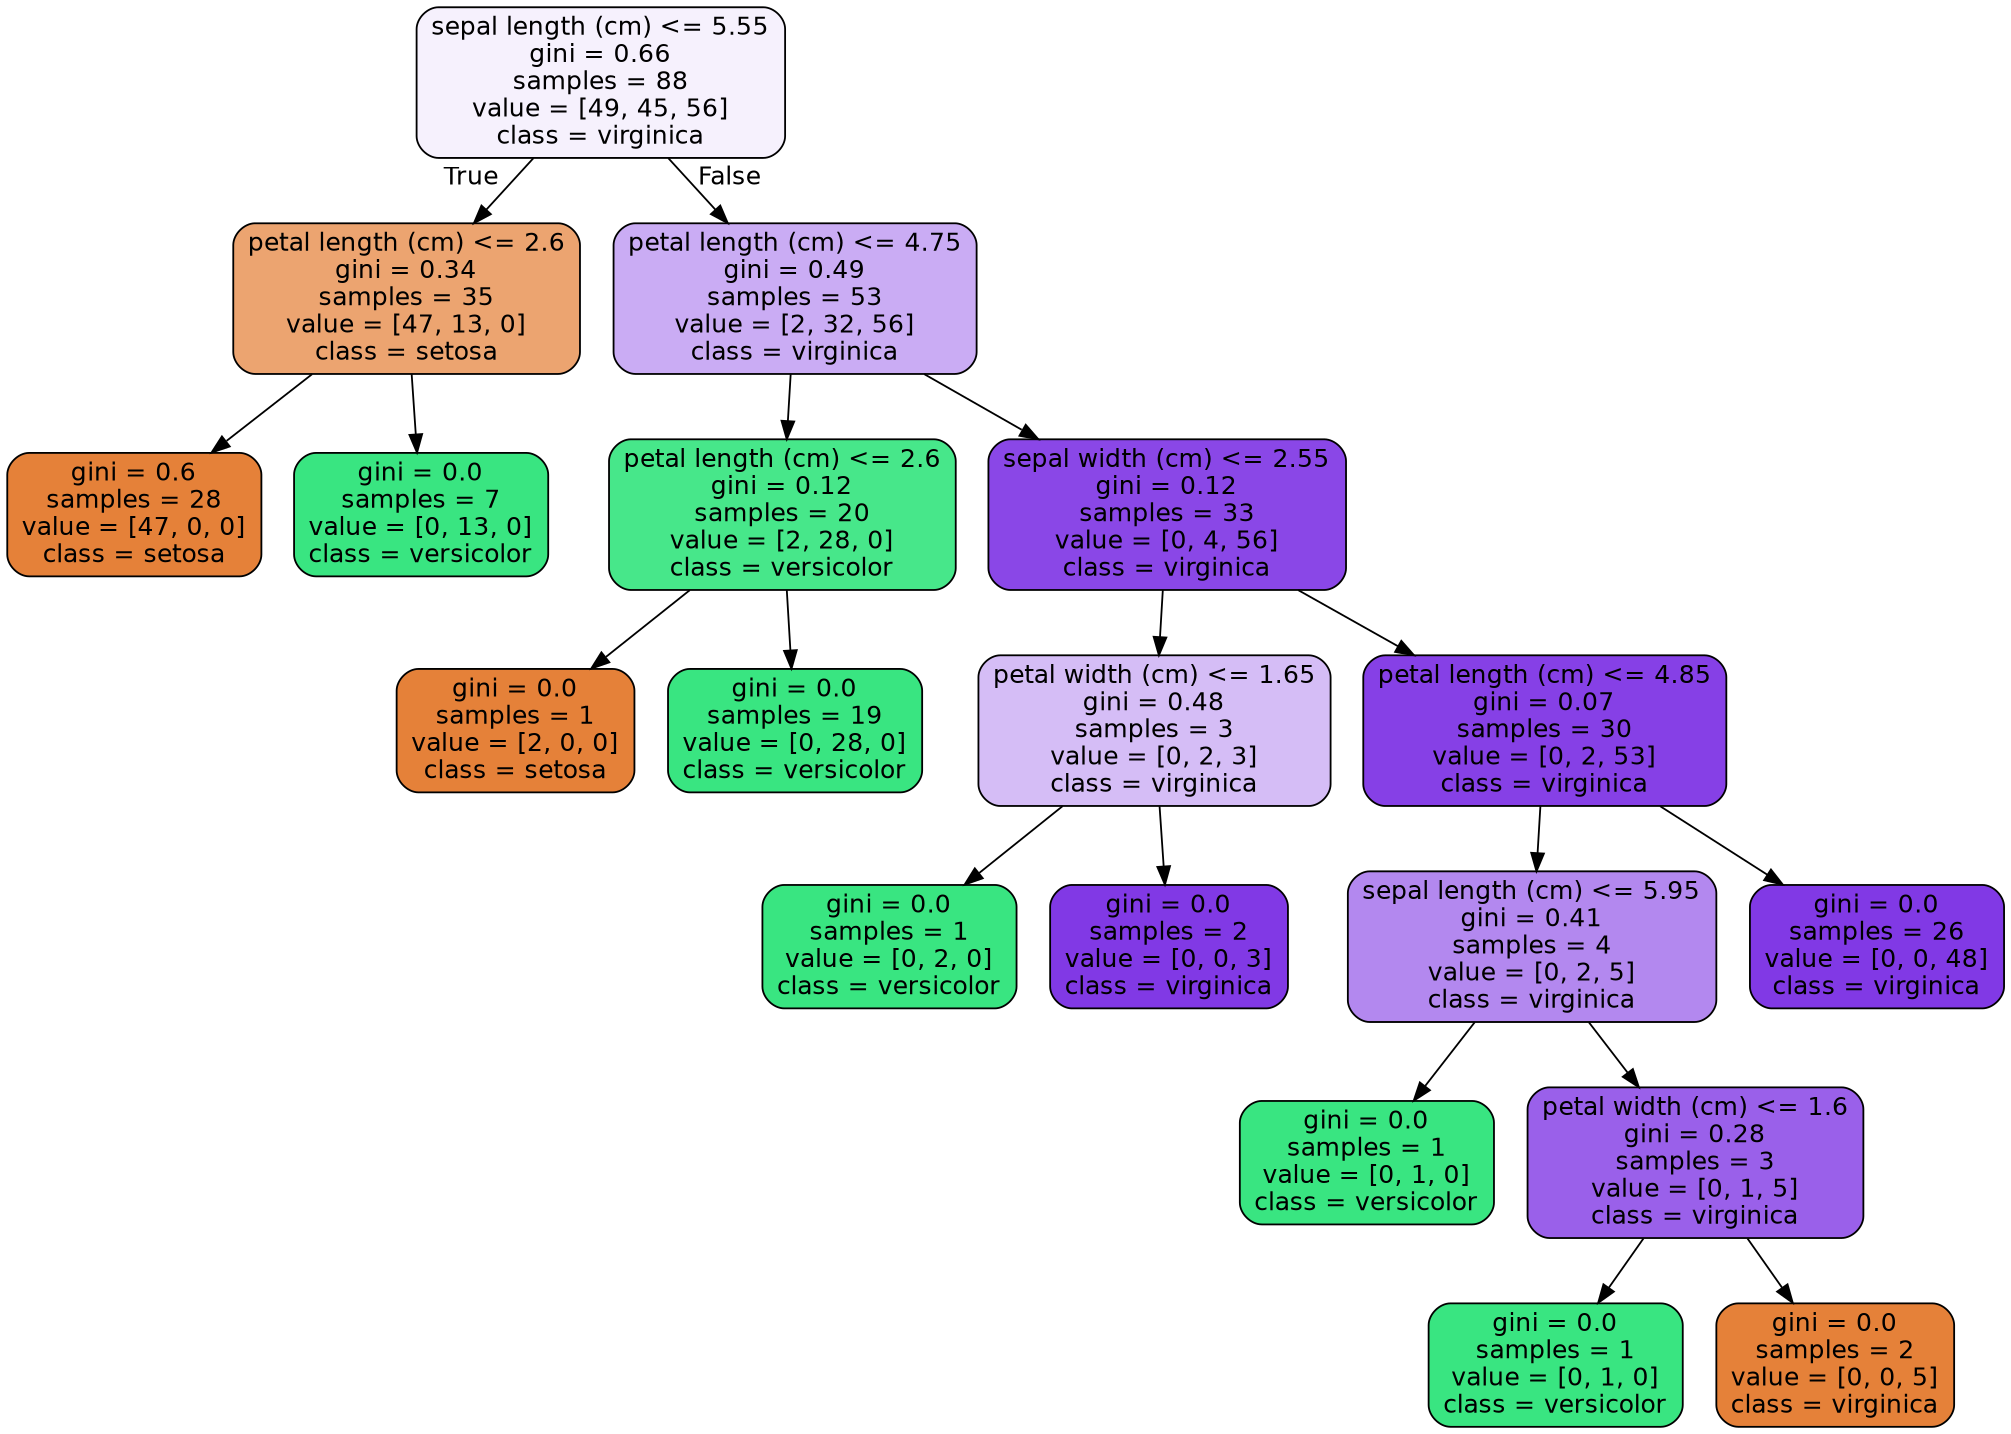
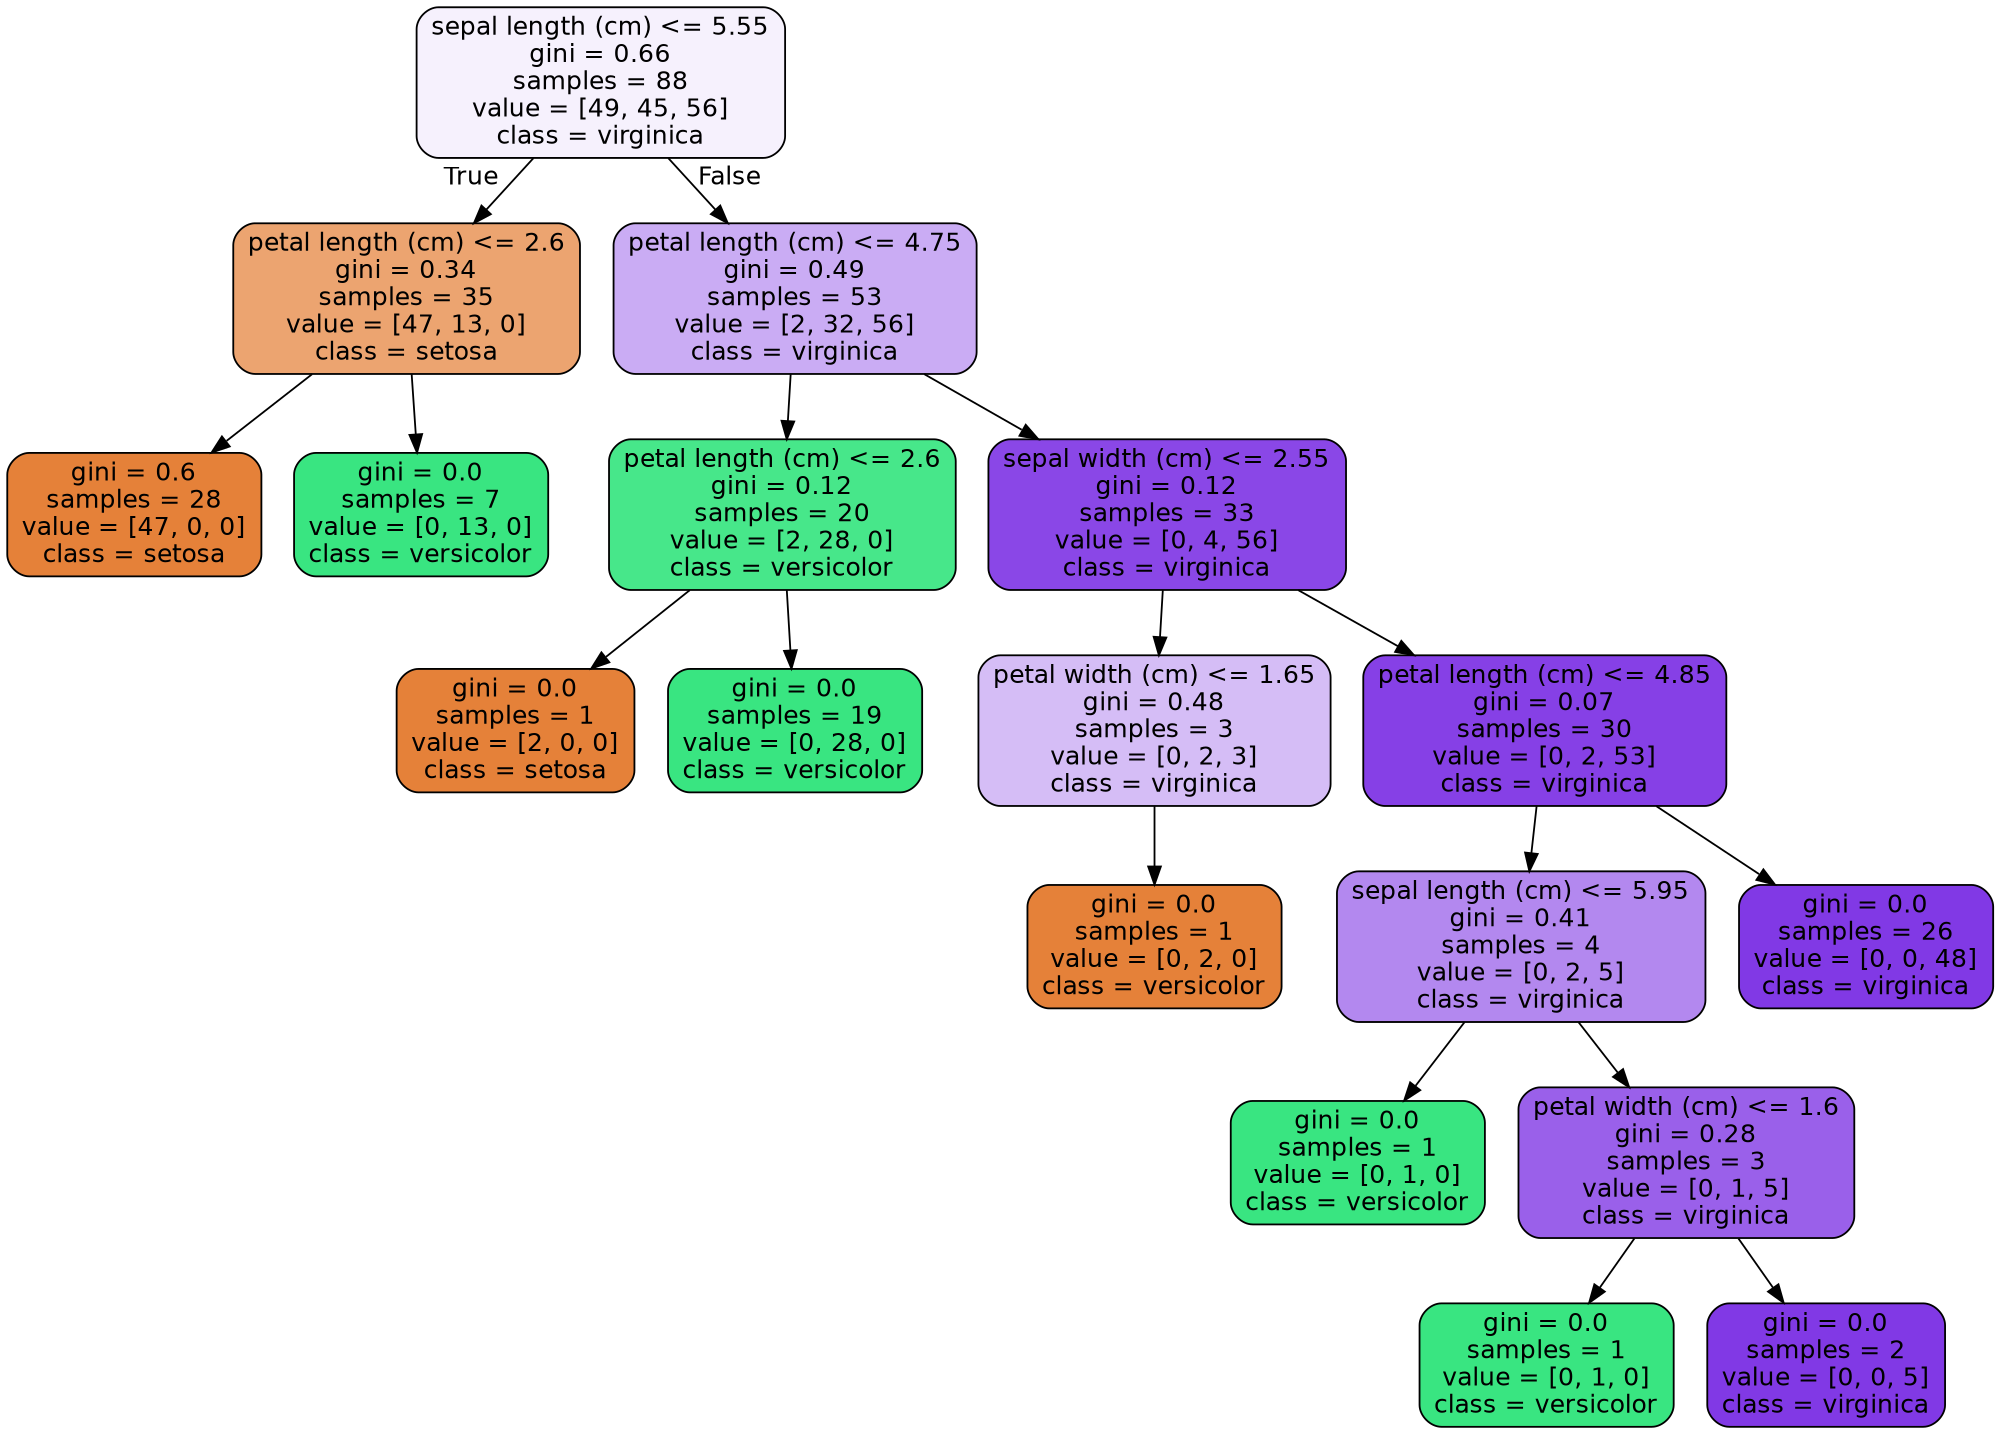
(889, 947) -> (1155, 947)
(1169, 947) -> none
(1835, 1365) -> (1826, 1365)
